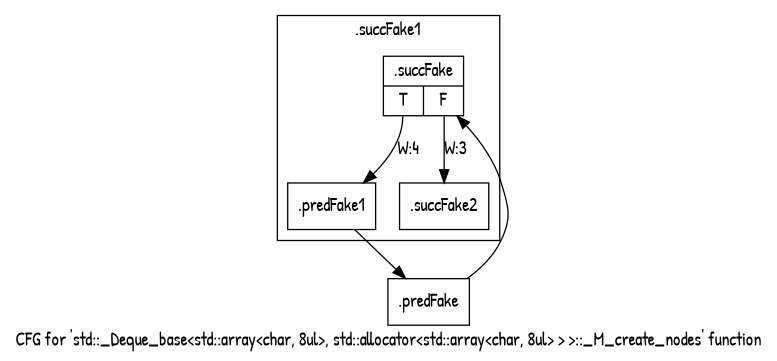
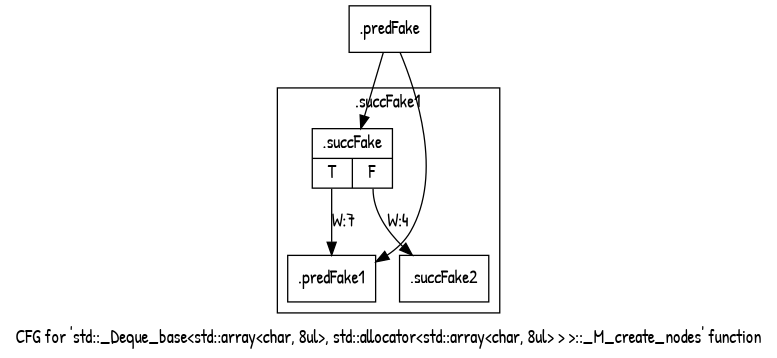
(409, 149) -> (344, 222)
(456, 149) -> (398, 222)
(375, 249) -> (426, 158)
